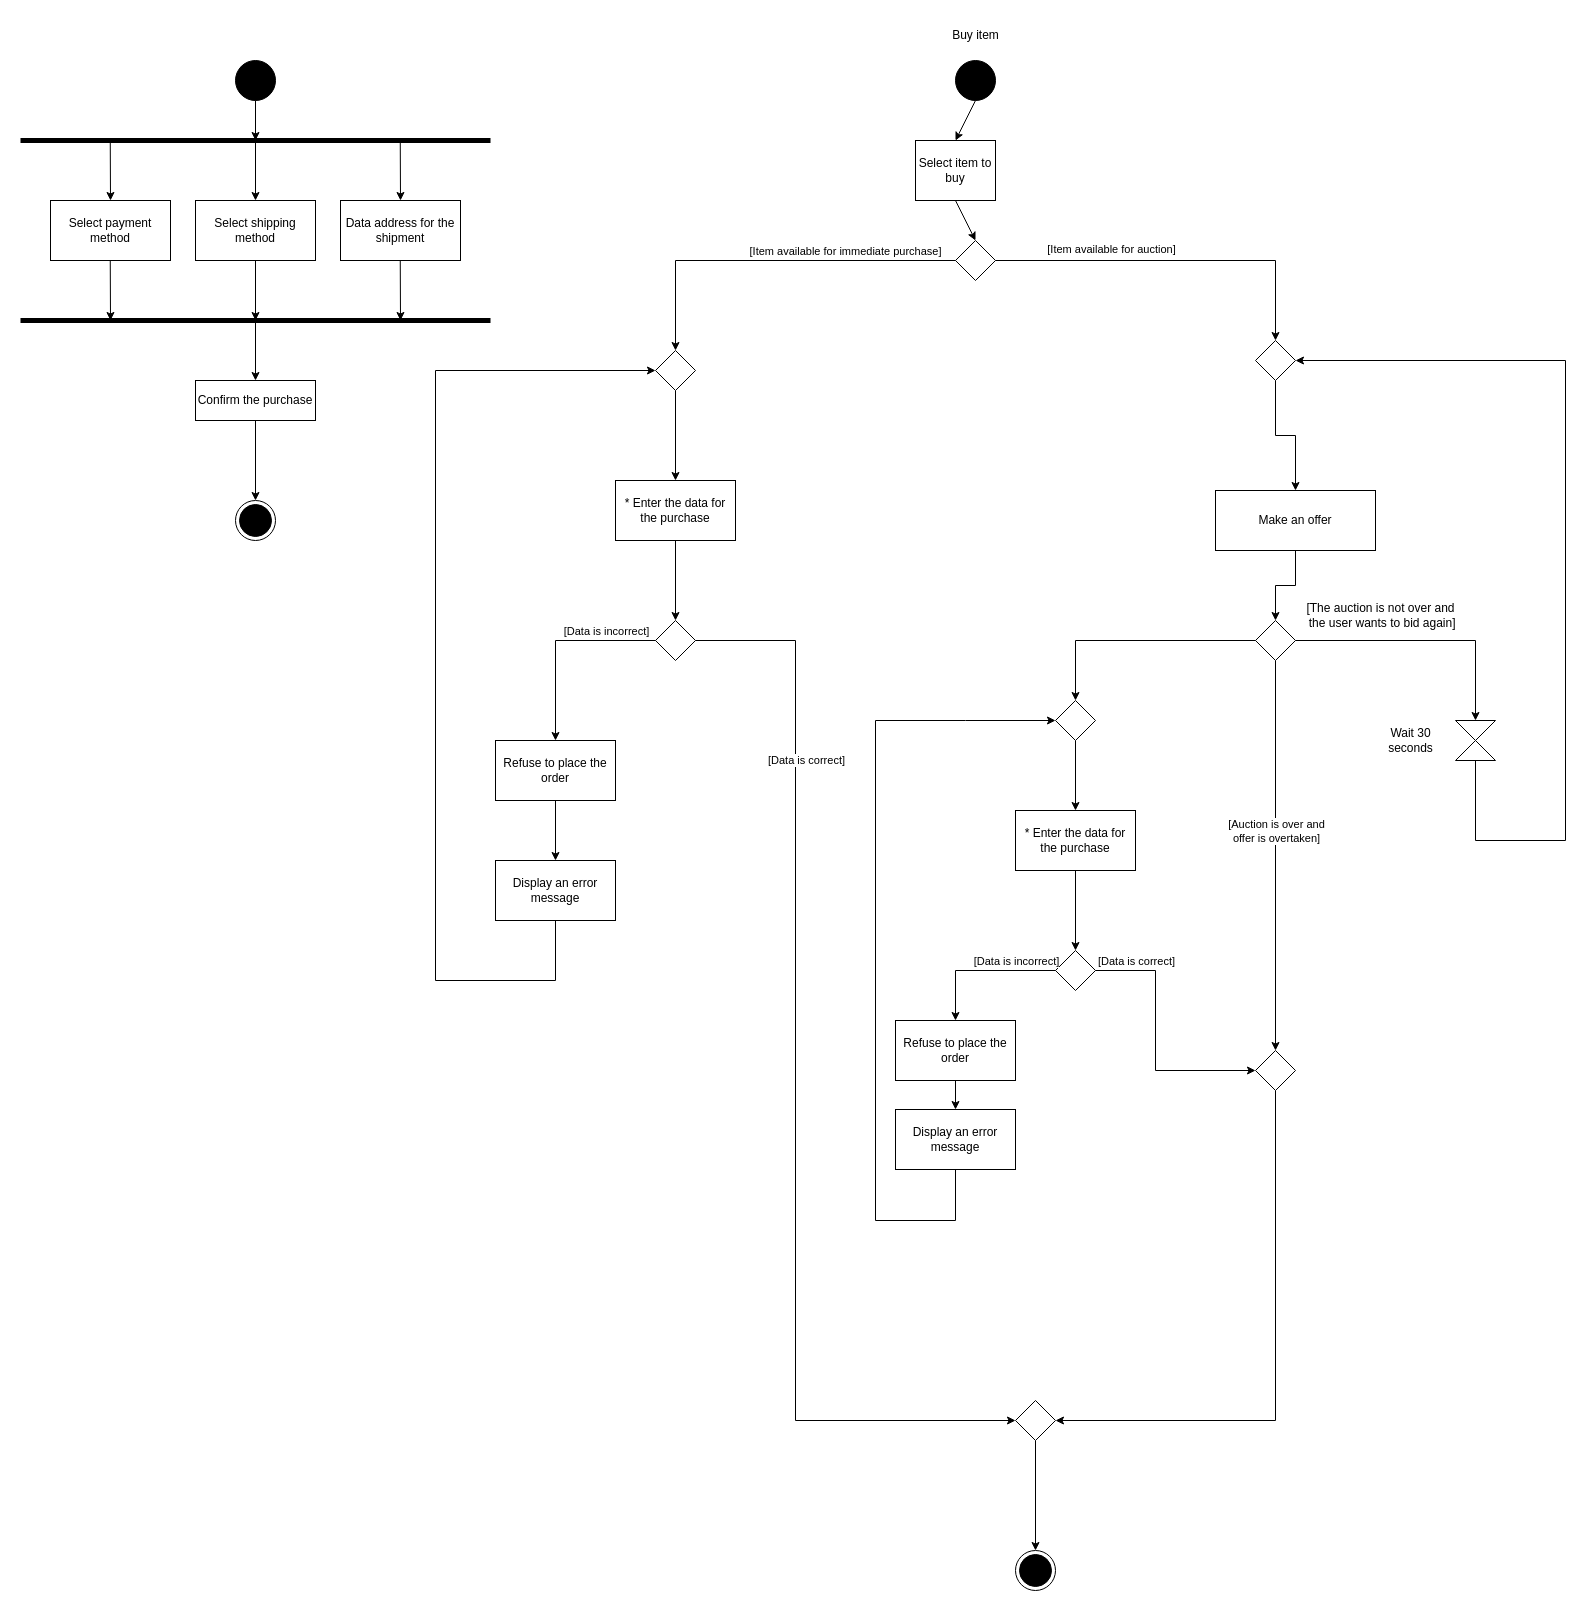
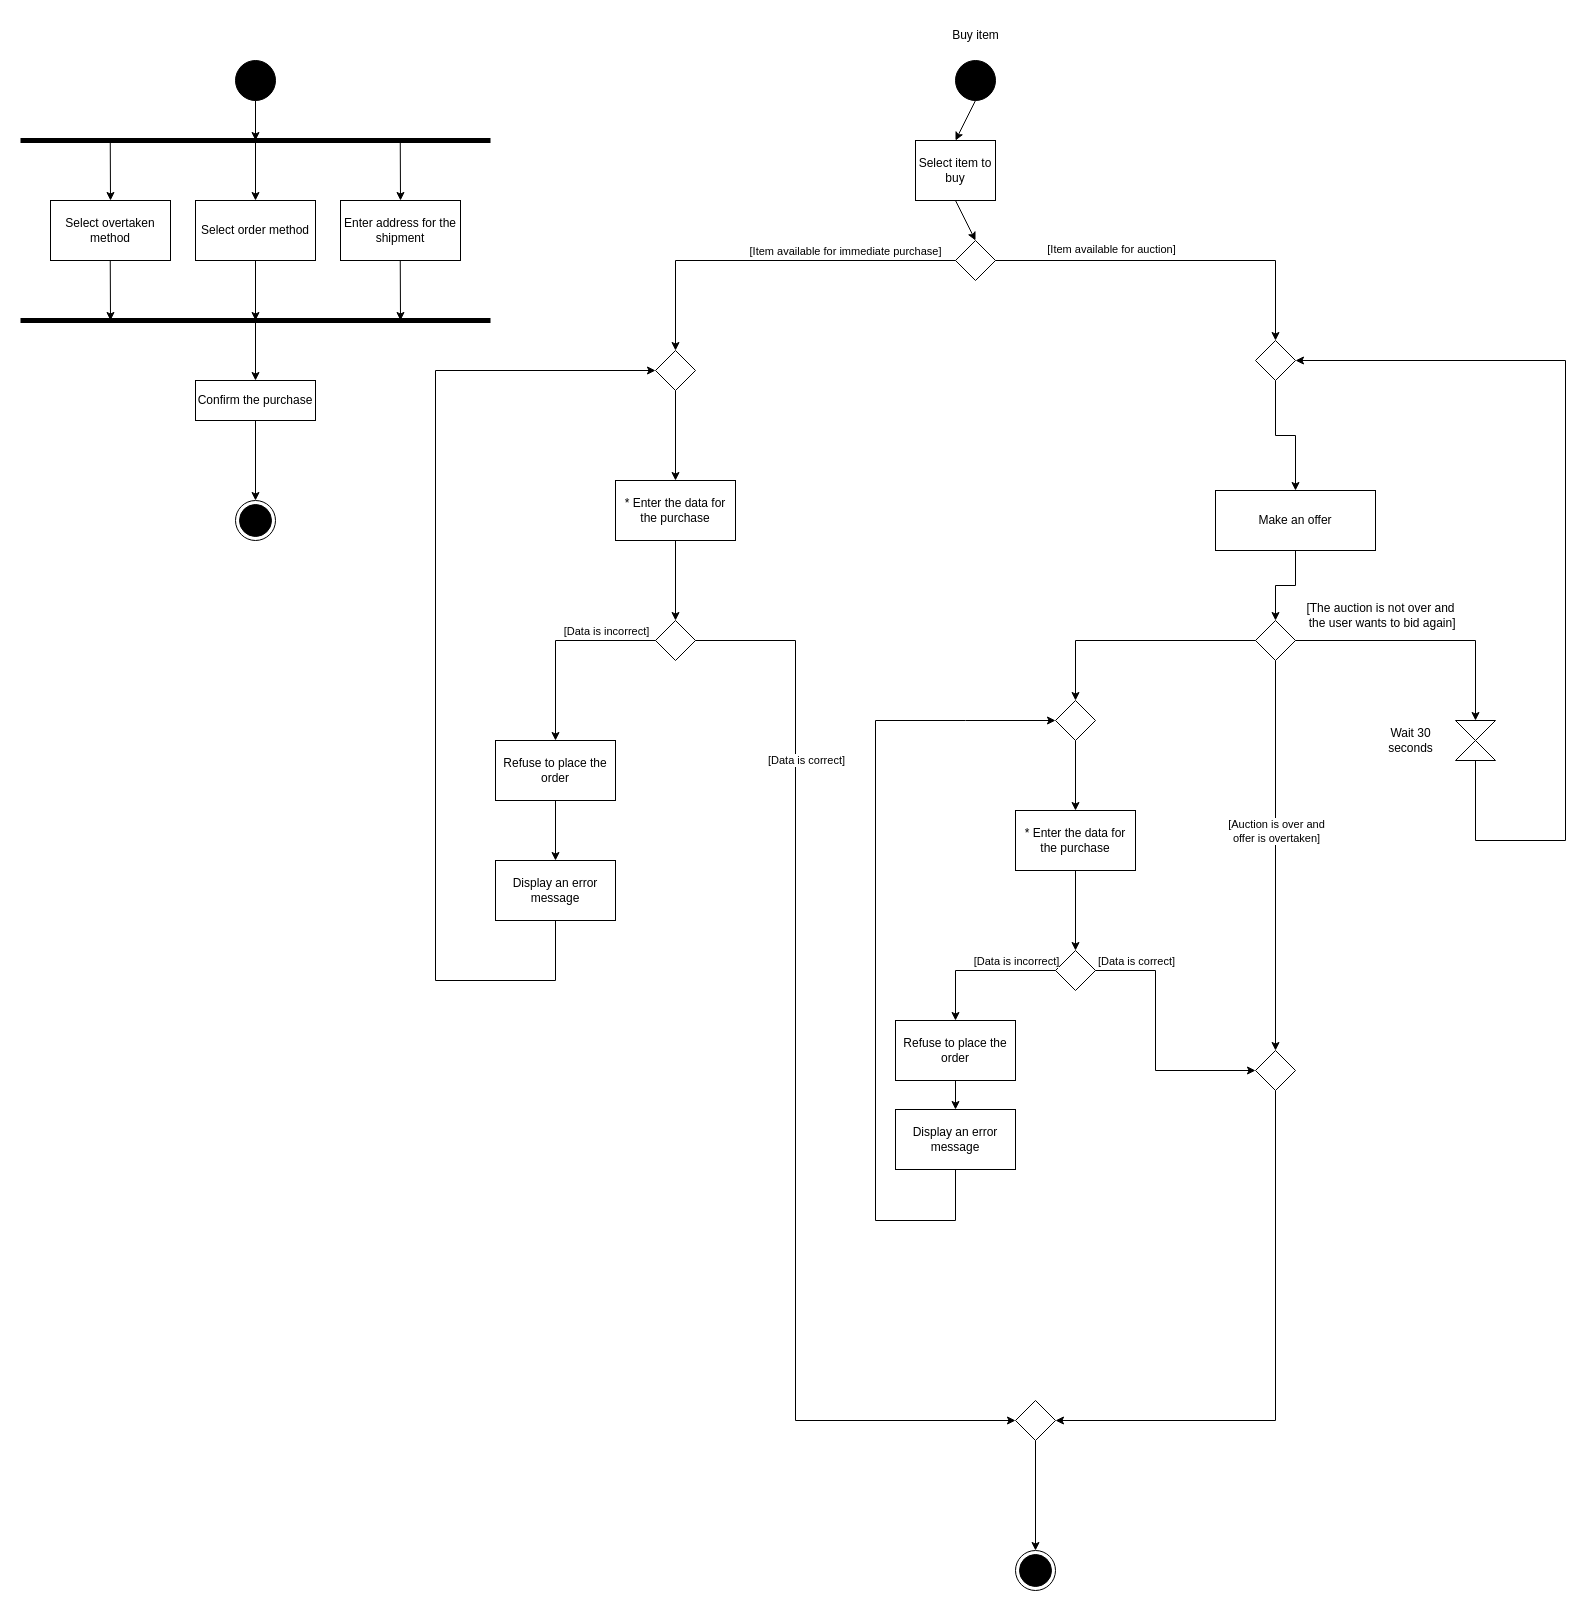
(111, 231) -> (111, 231)
(256, 231) -> (256, 231)
(401, 231) -> (401, 231)
